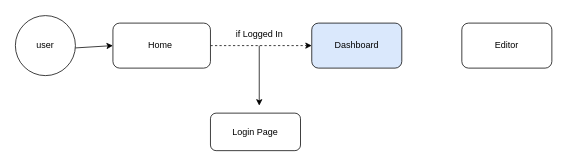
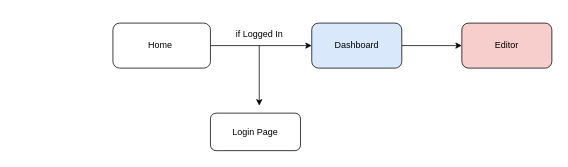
(45, 45) -> none
(257, 45) -> (257, 45)
none -> (429, 45)
(507, 45) -> (507, 45)
(92, 47) -> none
